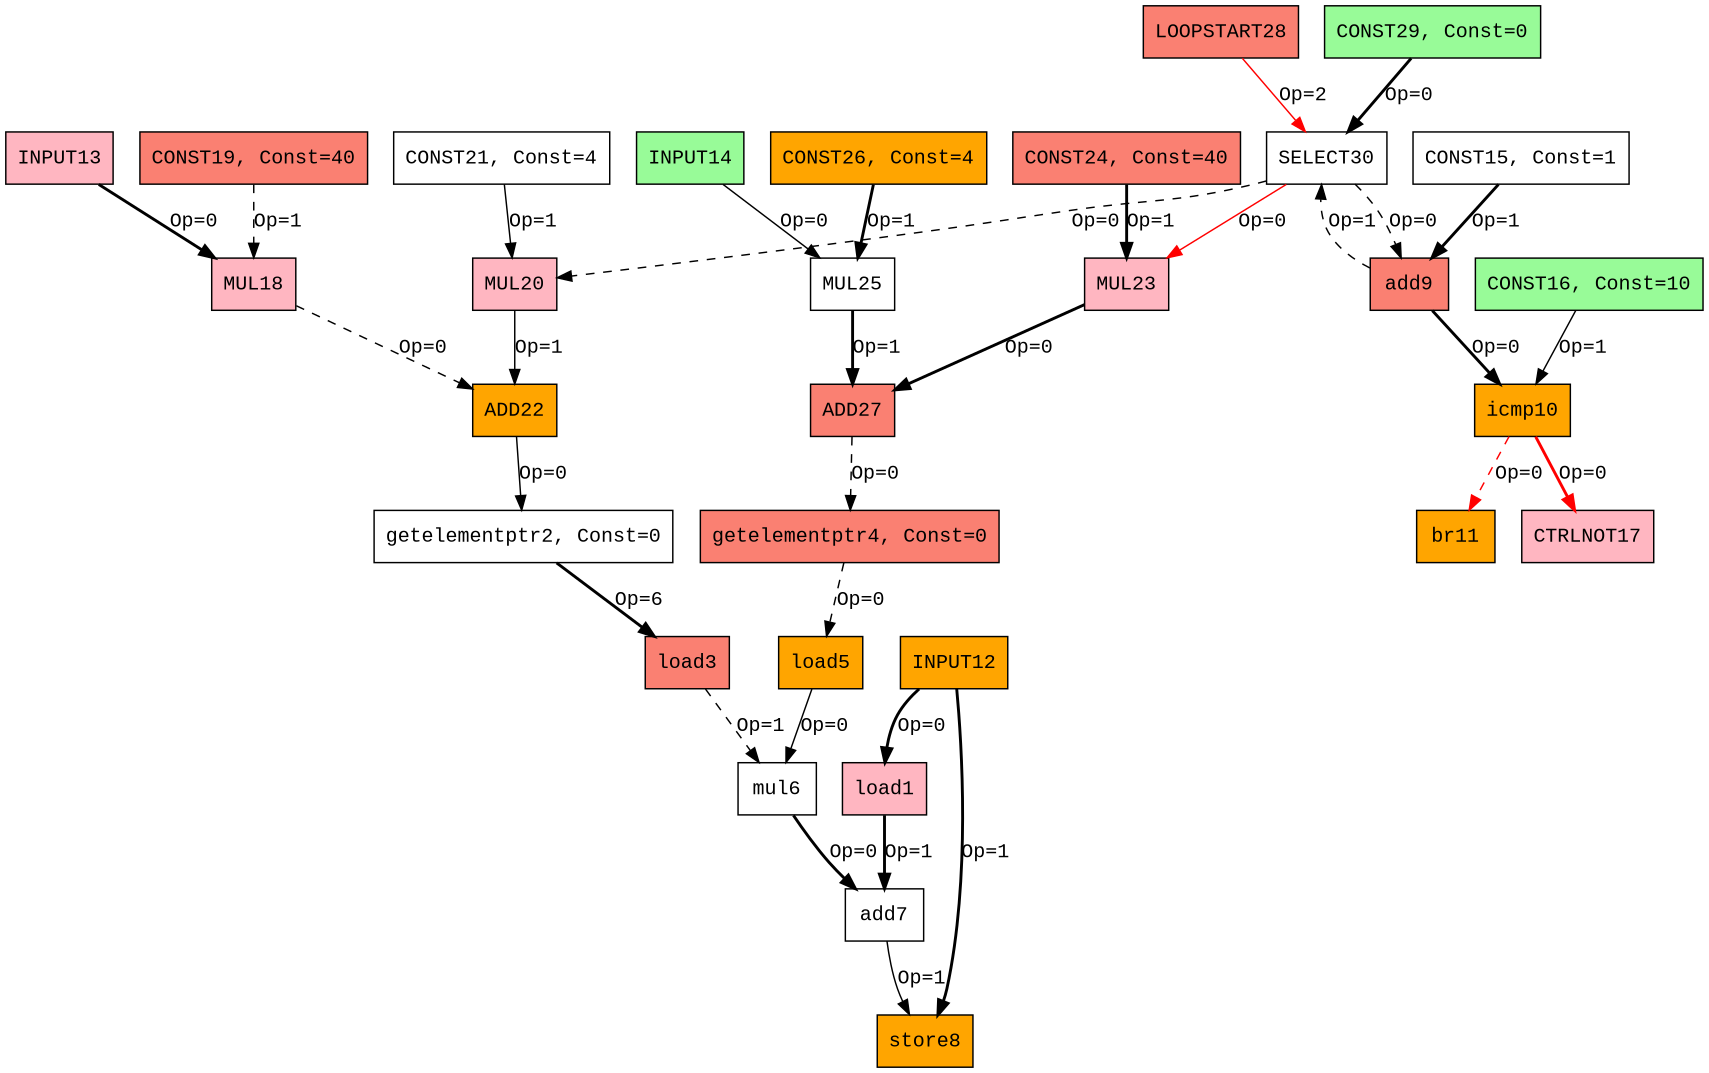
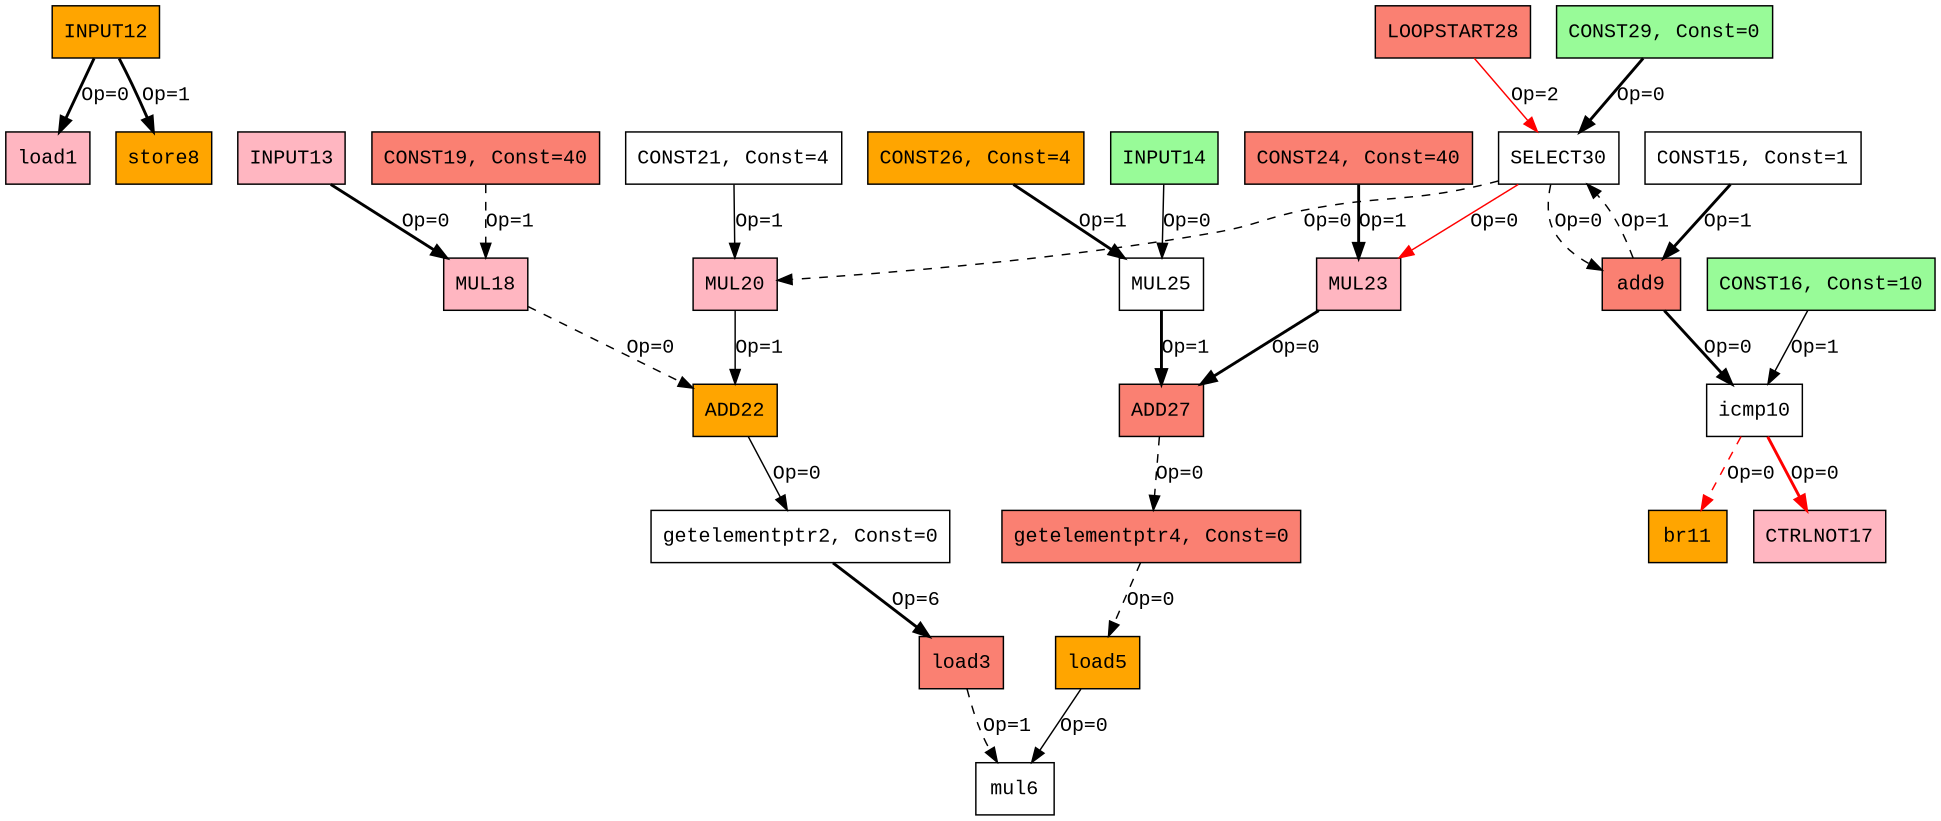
(1523, 410) -> (1755, 410)
(885, 915) -> none
